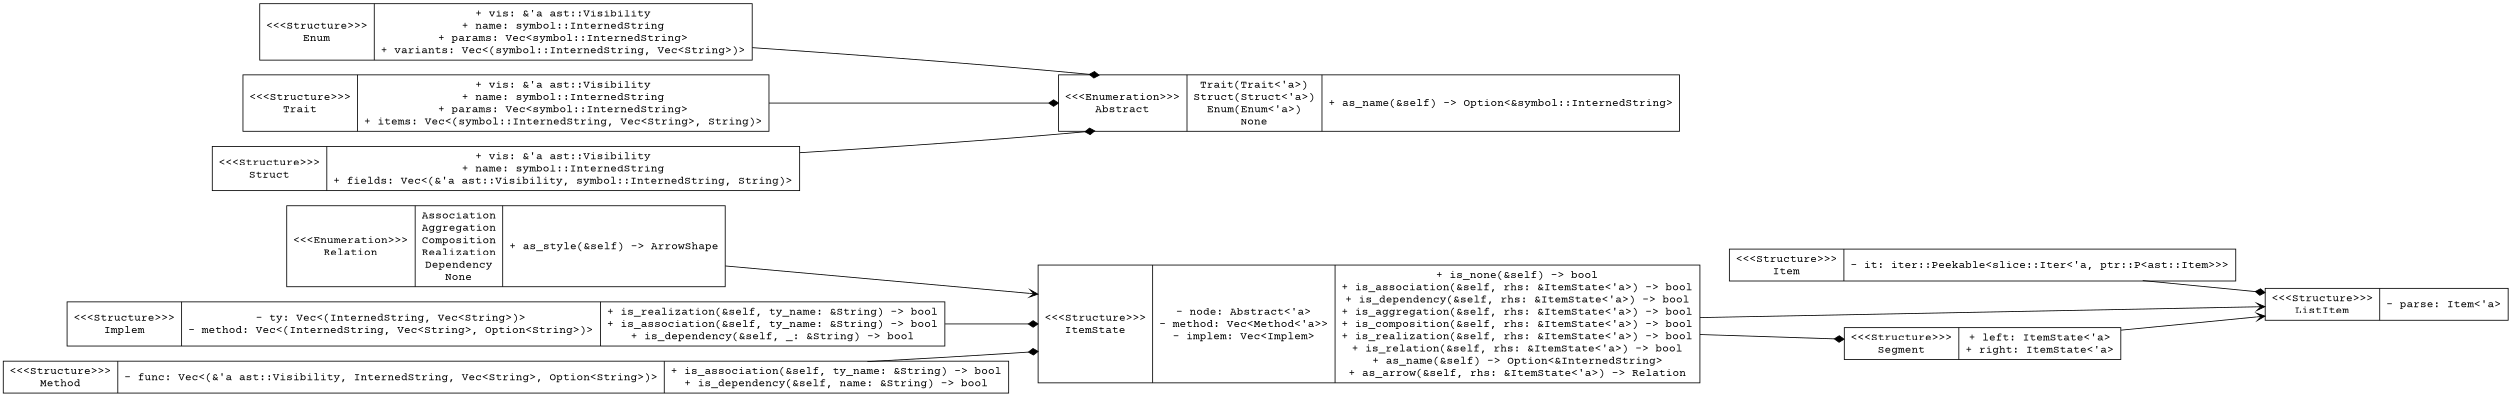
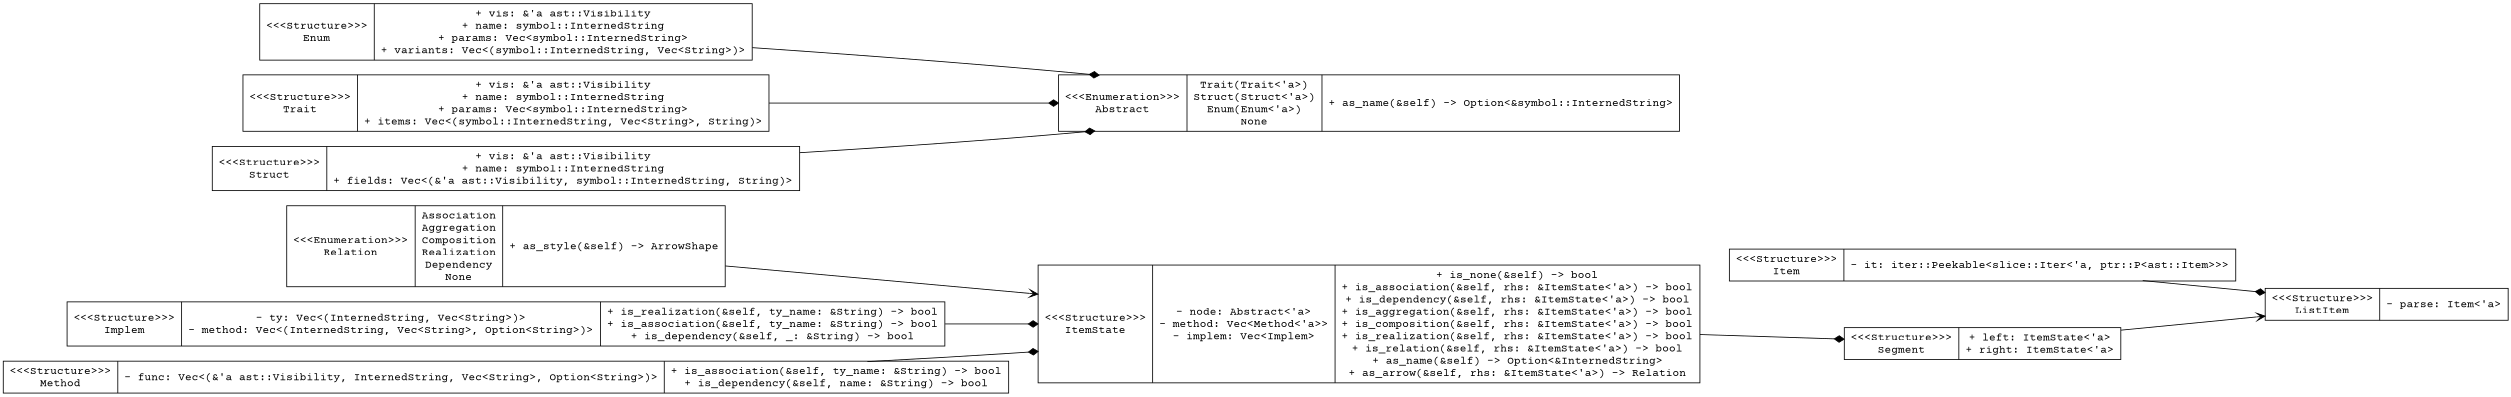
(1978, 312) -> none
